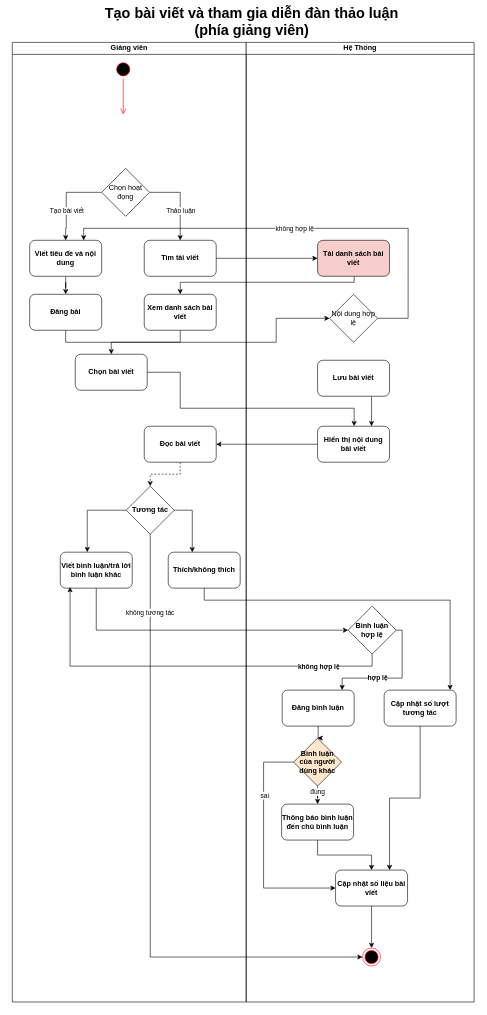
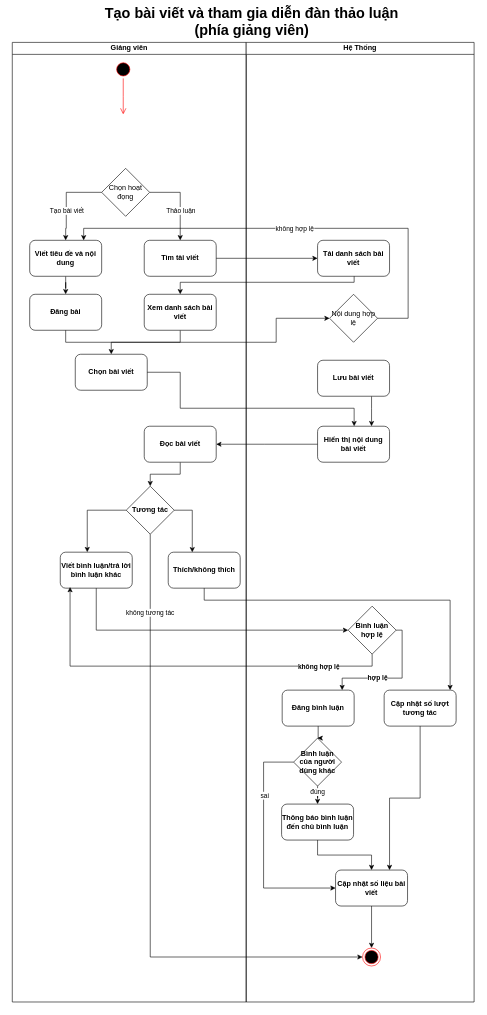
(354, 258) -> (354, 258)
(167, 474) -> (167, 474)
(318, 762) -> (318, 762)
